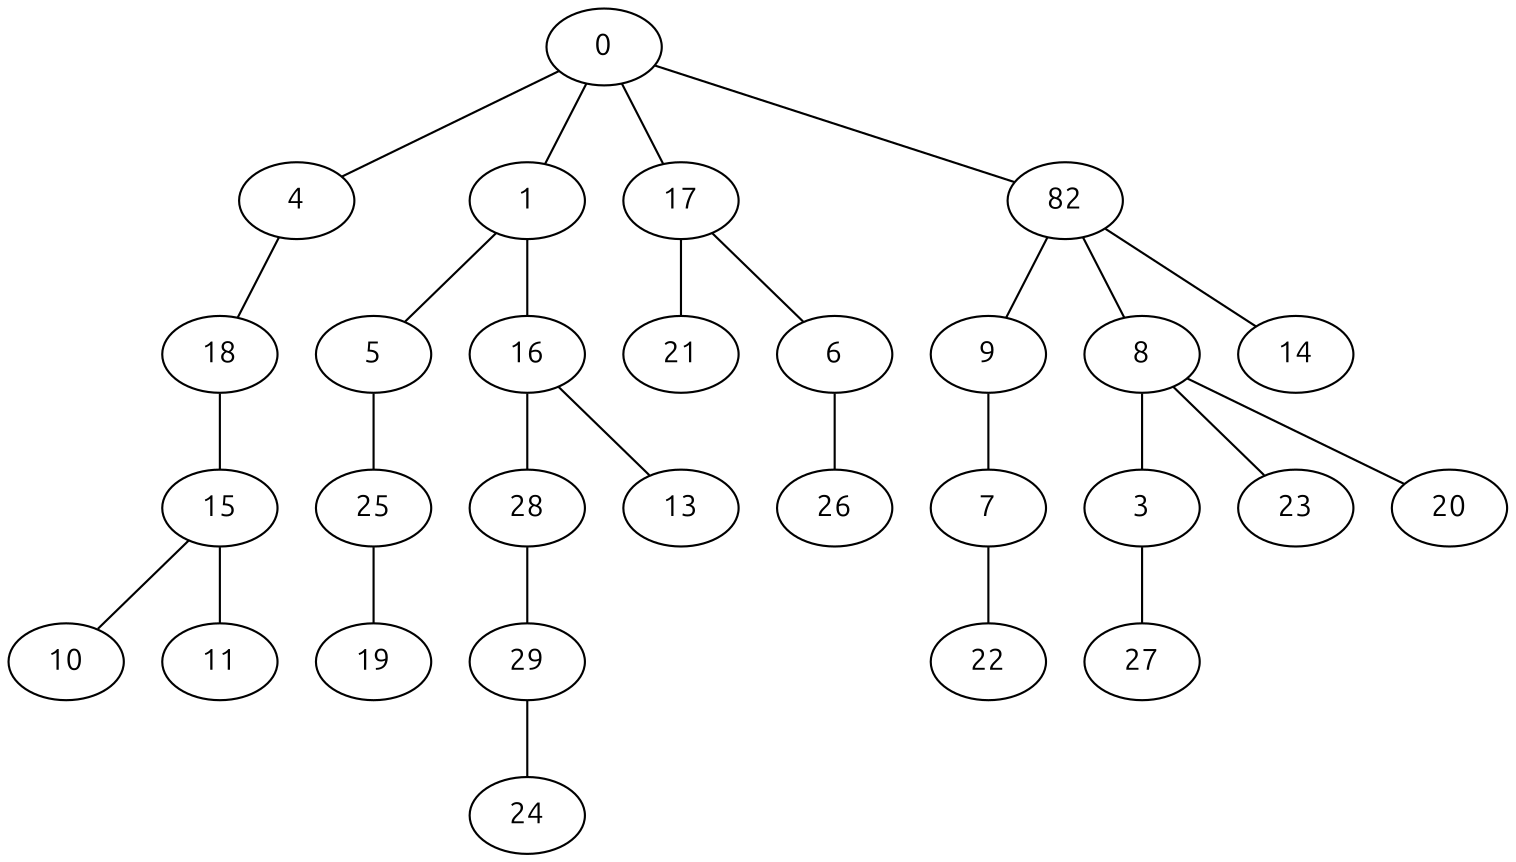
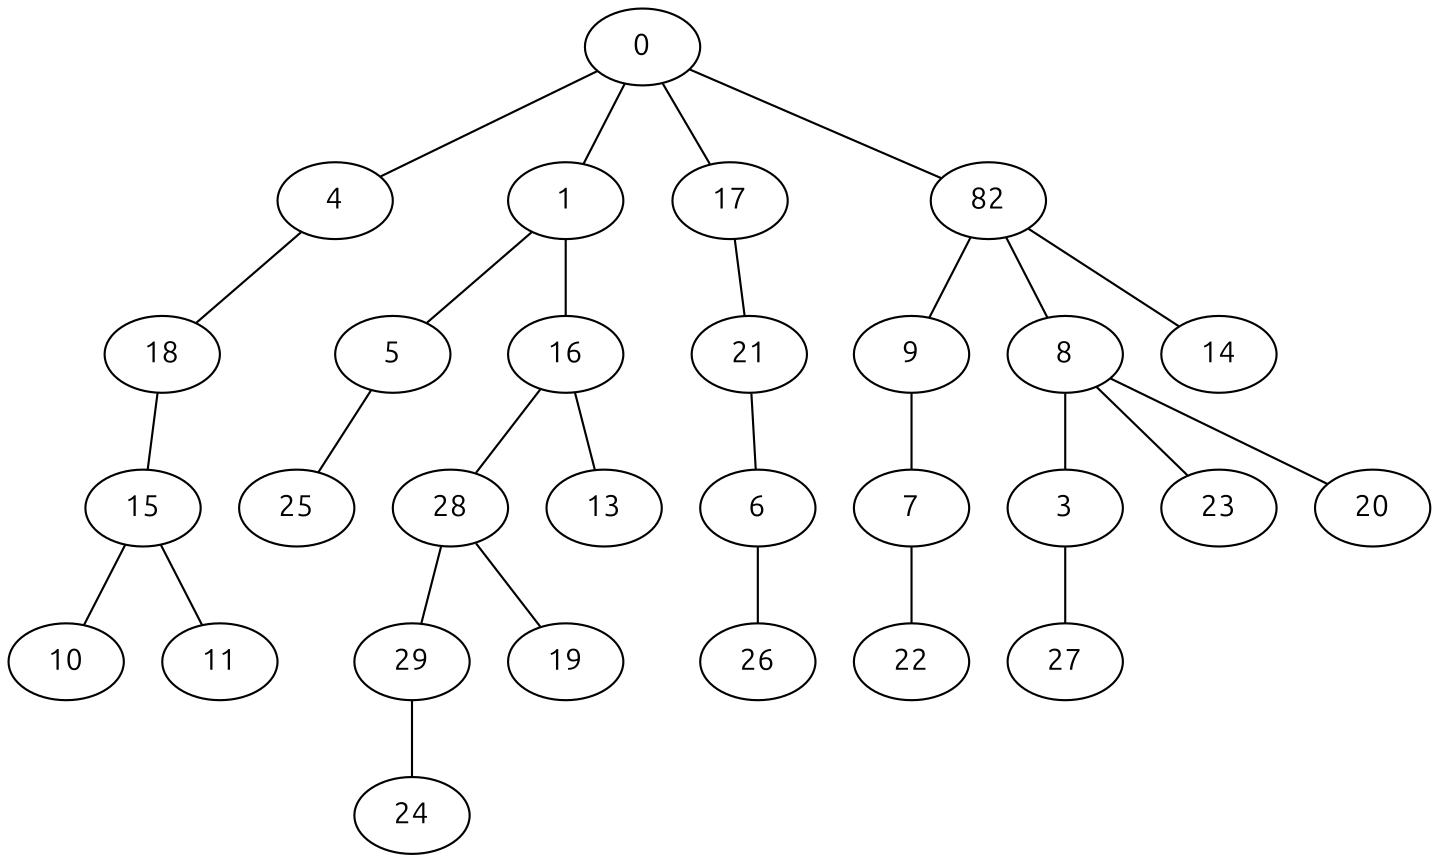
(758, 277) -> (754, 431)
(374, 585) -> (508, 585)
